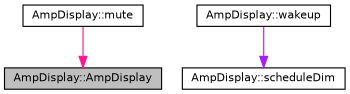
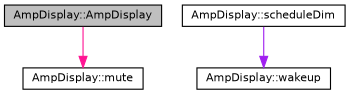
(83, 41) -> (83, 41)
(264, 41) -> (264, 41)
